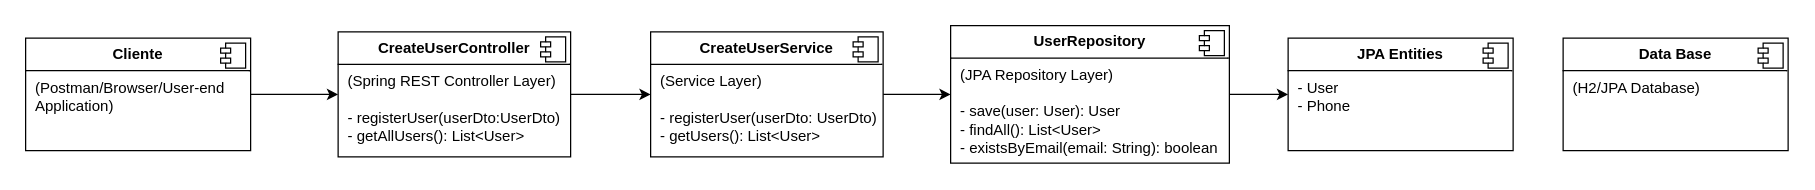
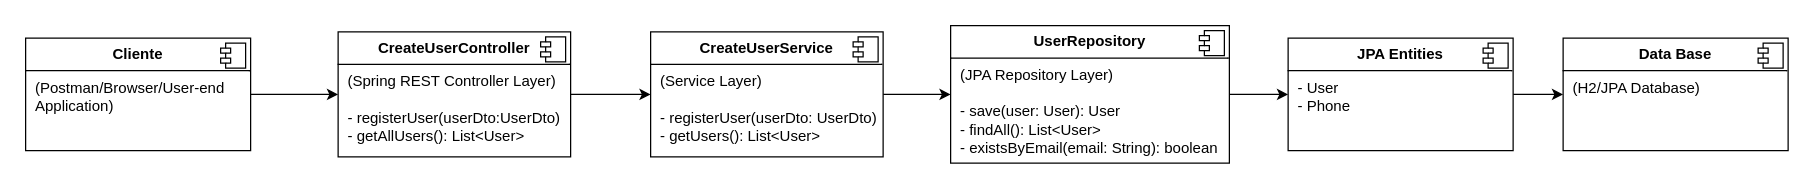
none -> (1534, 94)
